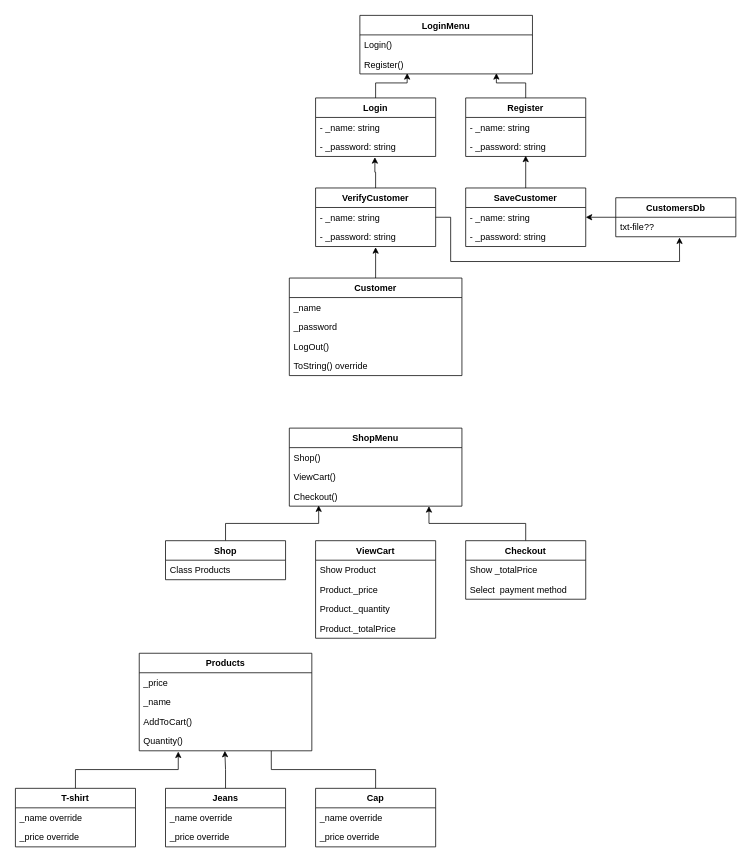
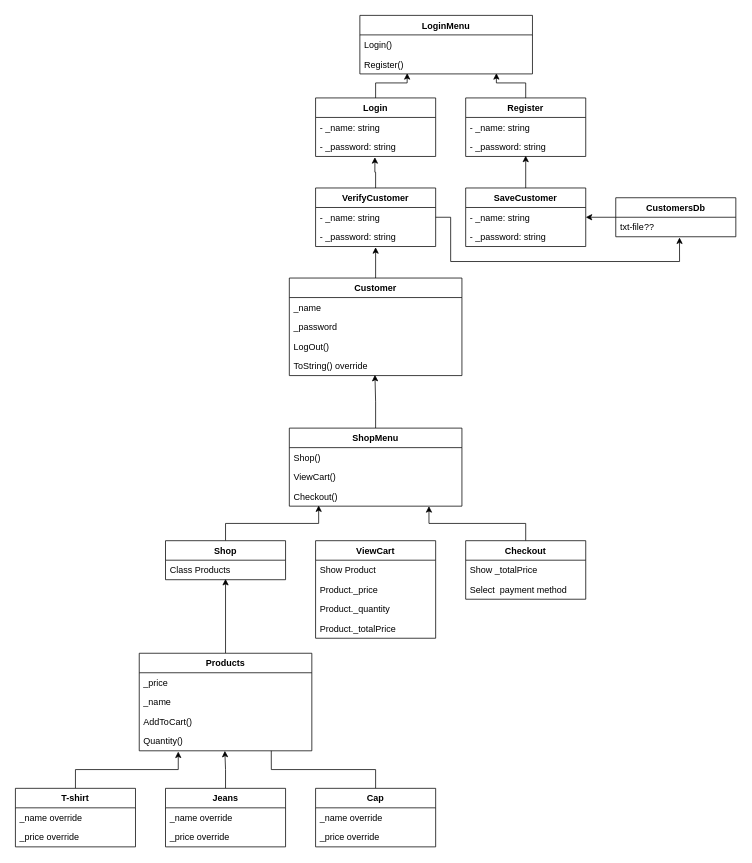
none -> (375, 404)
none -> (225, 619)
